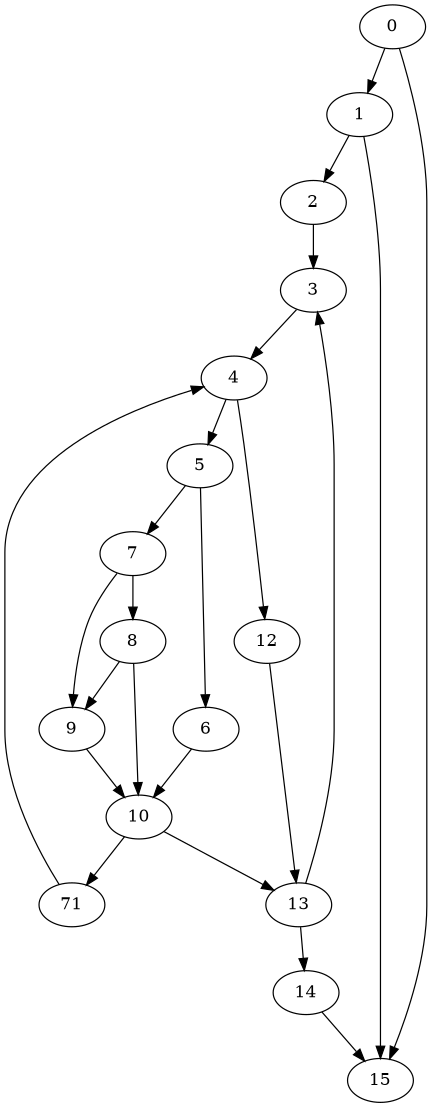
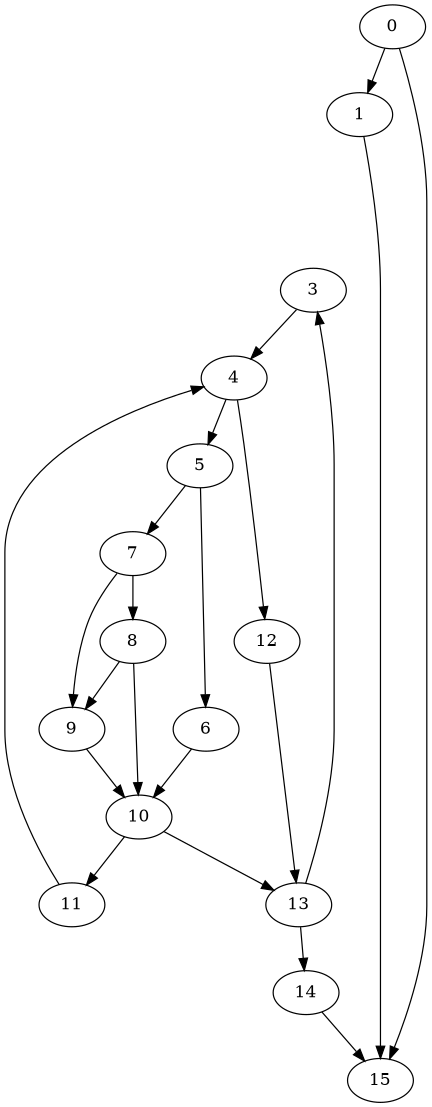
(313, 202) -> none
(72, 905) -> (72, 905)
